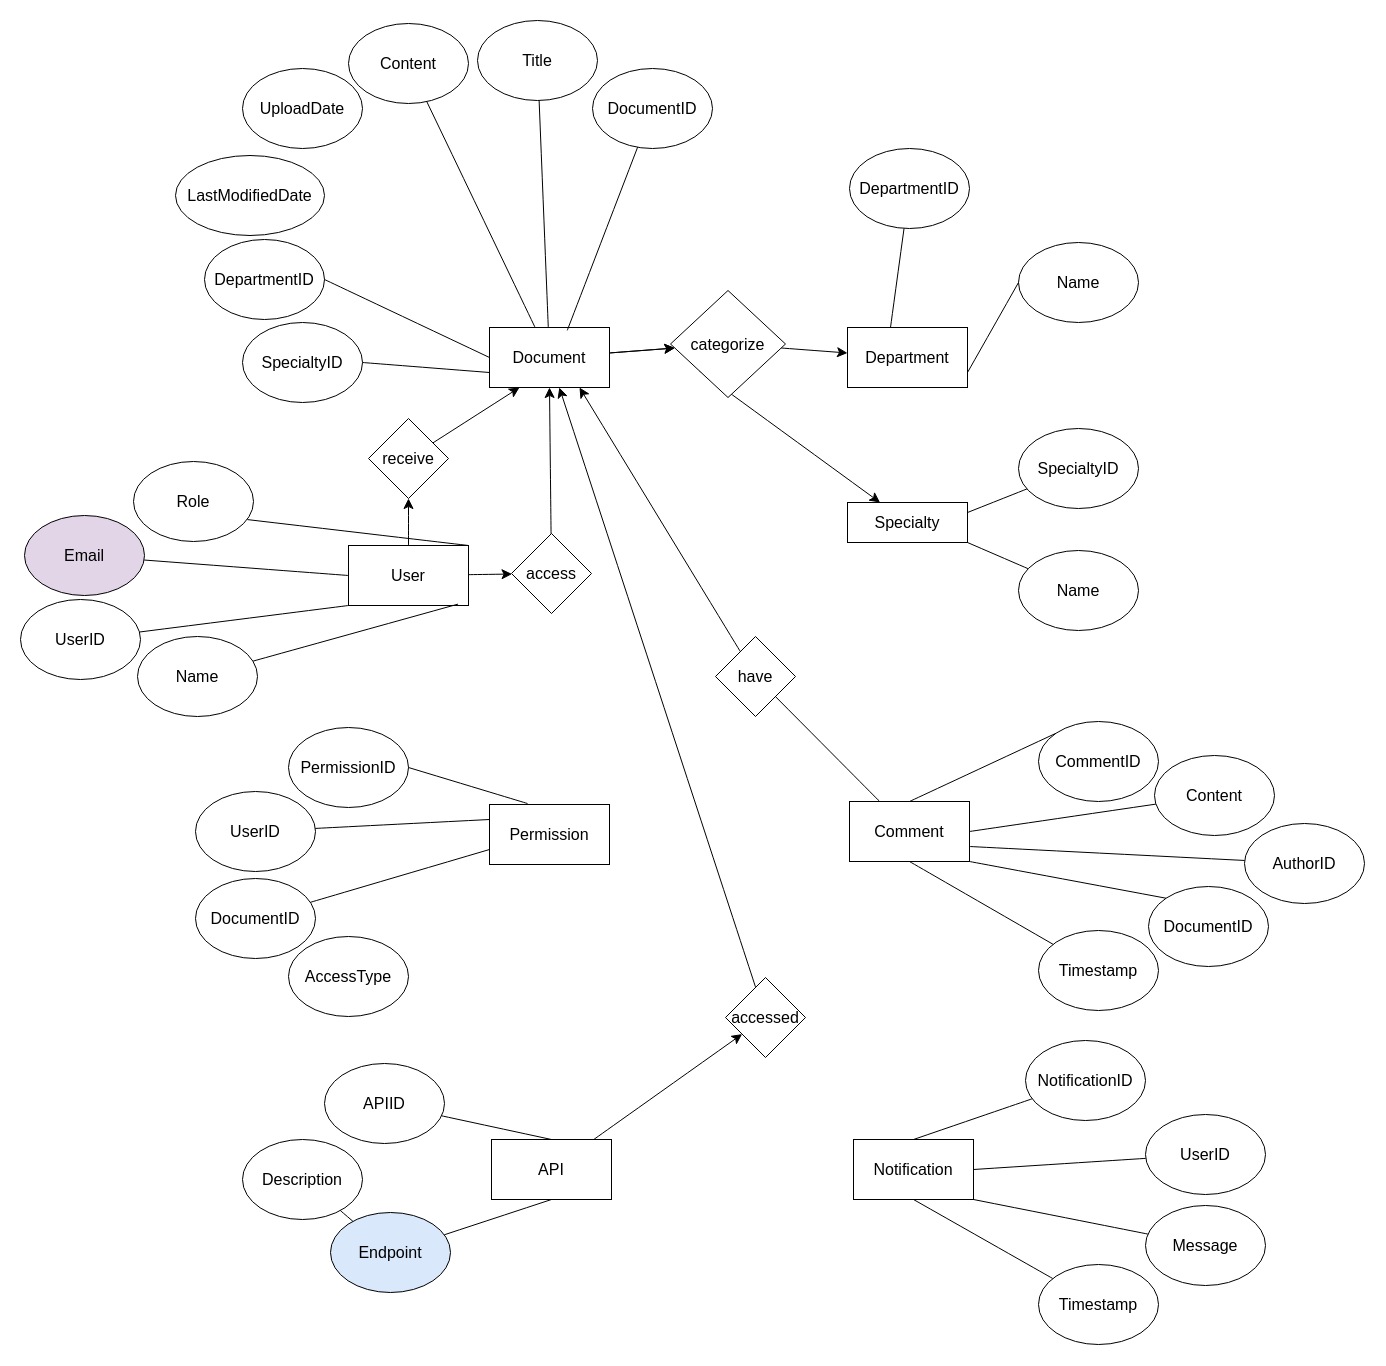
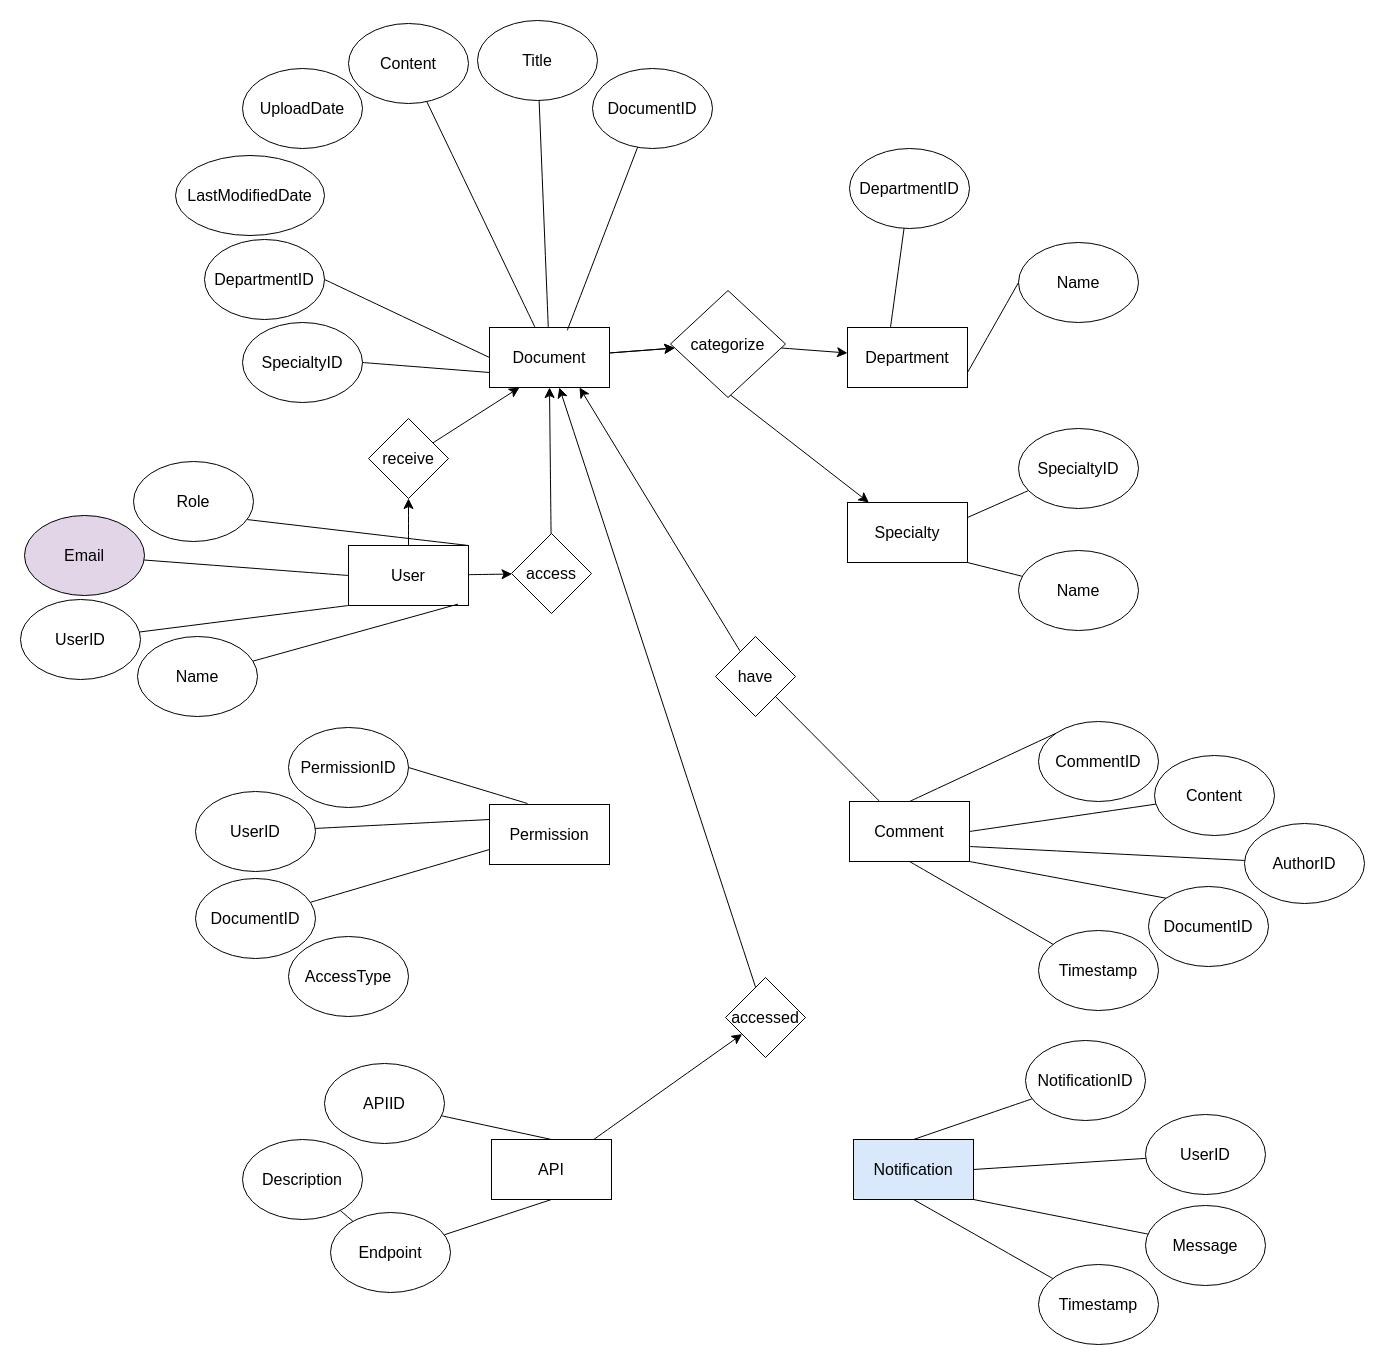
(908, 523) -> (908, 533)
(914, 1170) -> (914, 1170)
(391, 1253) -> (391, 1253)
